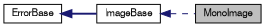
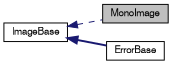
(84, 14) -> (92, 43)
